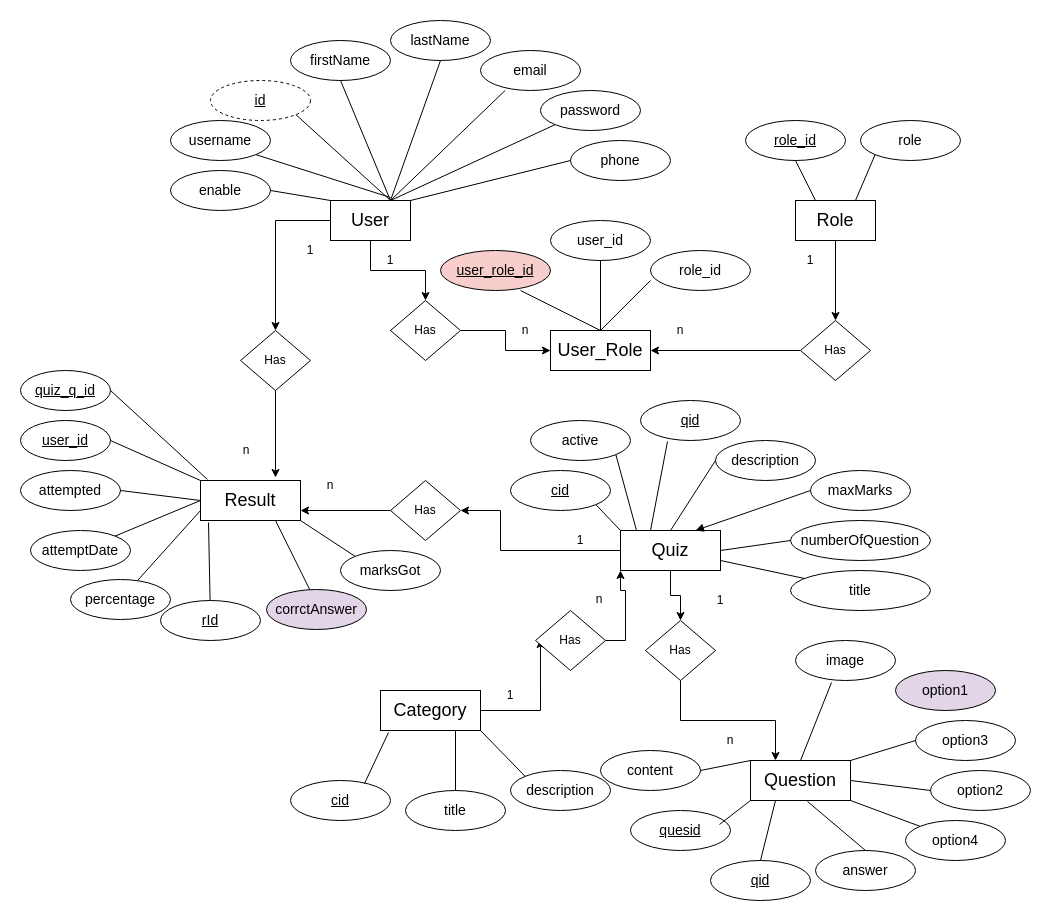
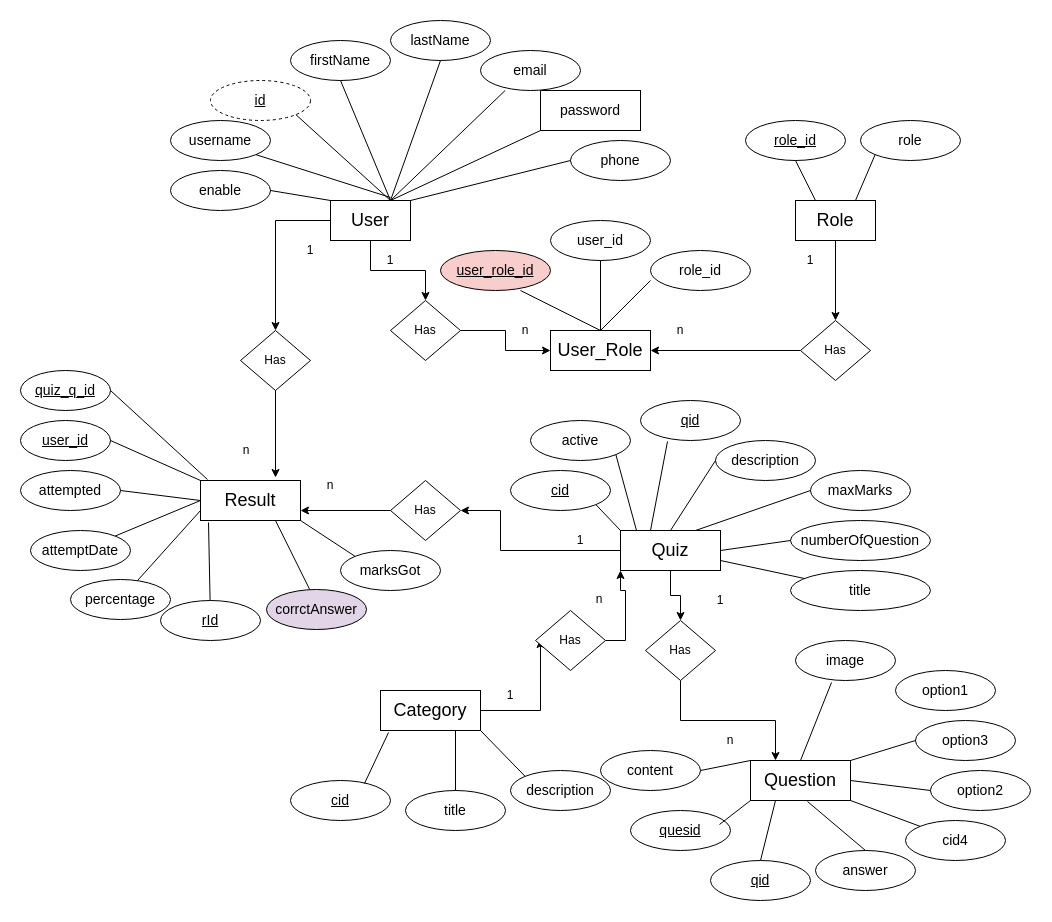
(591, 111) -> (591, 111)
(704, 527) -> (700, 529)
(946, 691) -> (946, 691)
(956, 841) -> (956, 841)
